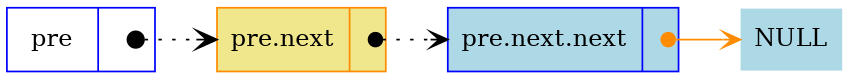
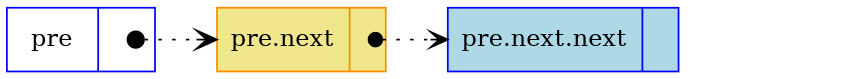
(791, 40) -> none
